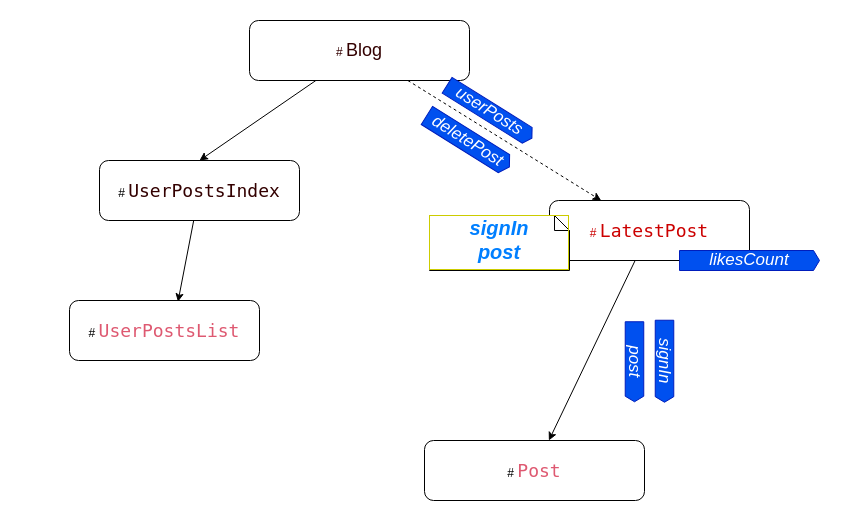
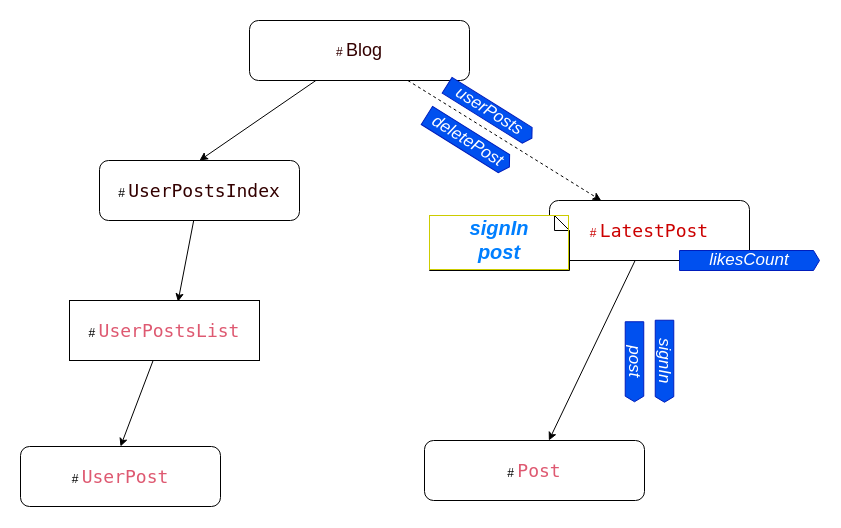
(165, 331) -> (165, 331)
none -> (138, 400)
none -> (121, 477)
